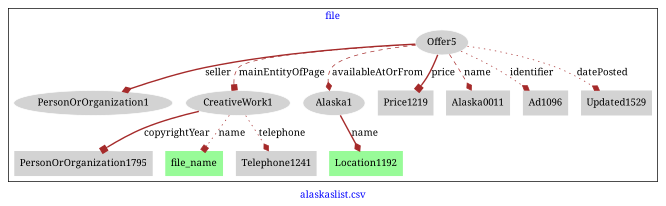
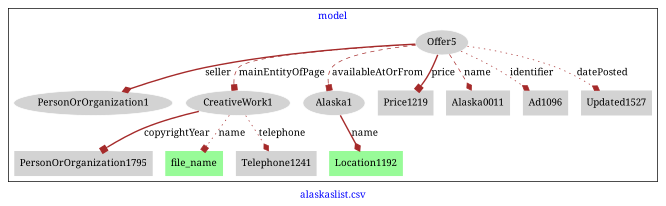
(333, 16) -> (333, 16)
(365, 53) -> (364, 53)
(617, 103) -> (617, 103)
